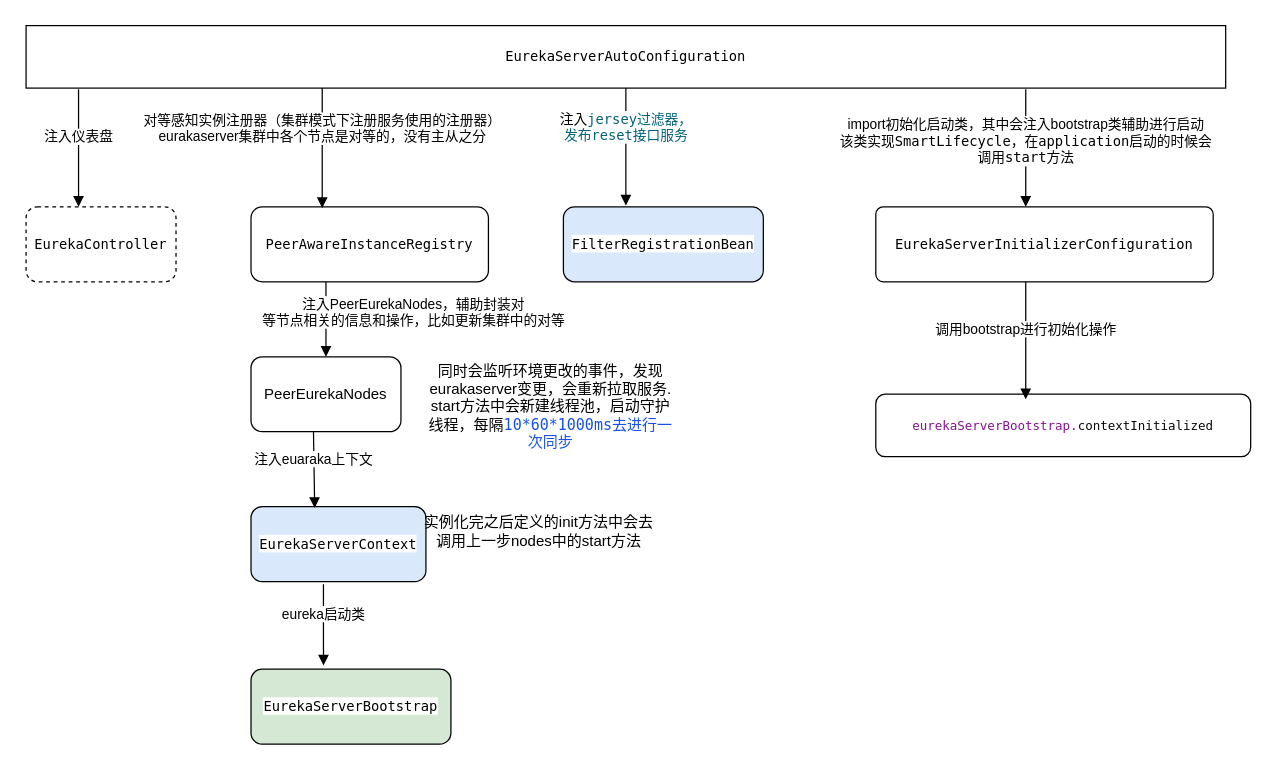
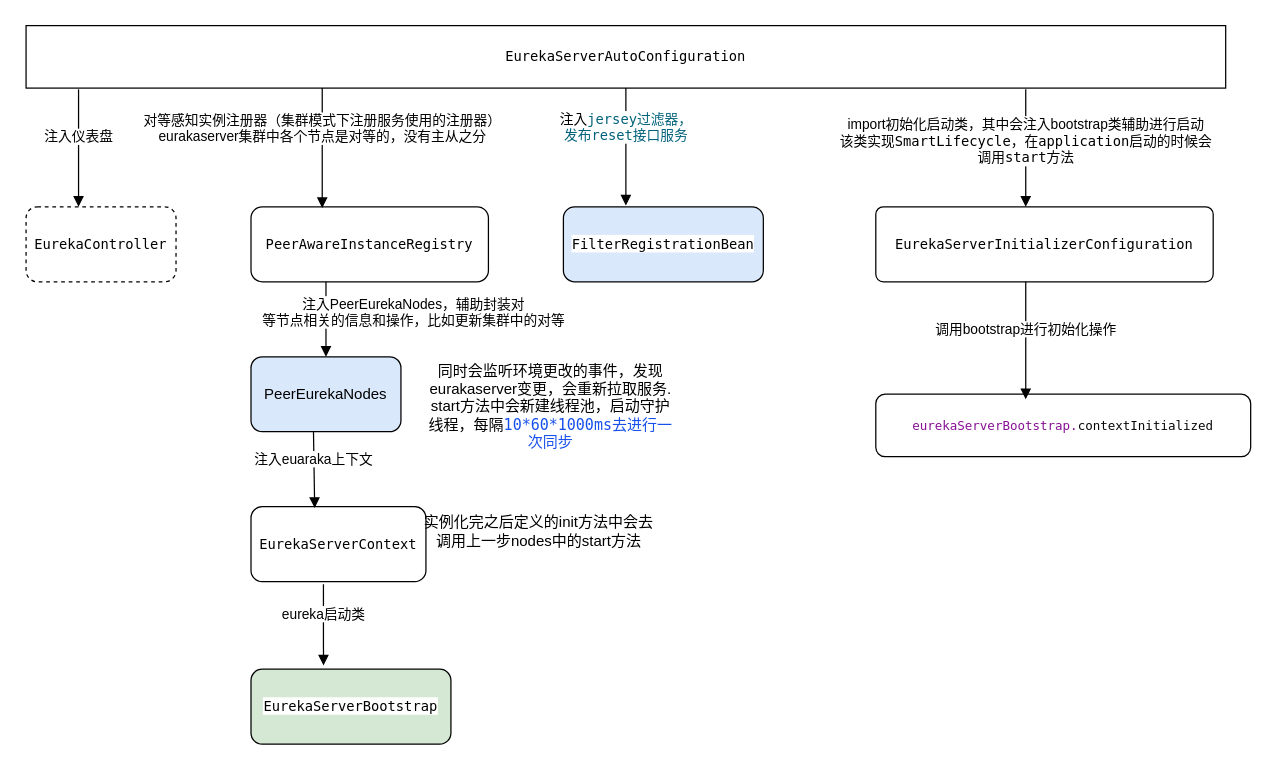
(326, 394) -> (326, 394)
(338, 544) -> (338, 544)
